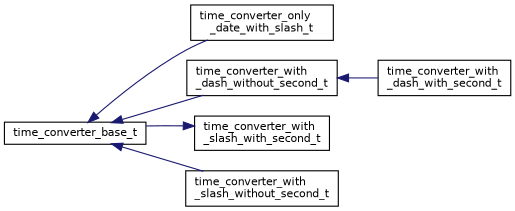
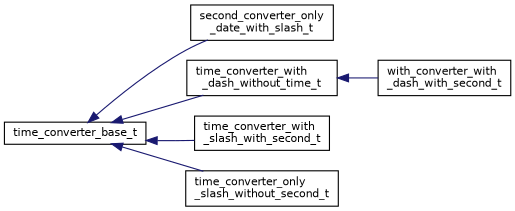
(262, 23) -> (262, 23)
(262, 78) -> (262, 78)
(444, 78) -> (444, 78)
(165, 126) -> (176, 141)
(262, 188) -> (262, 188)
